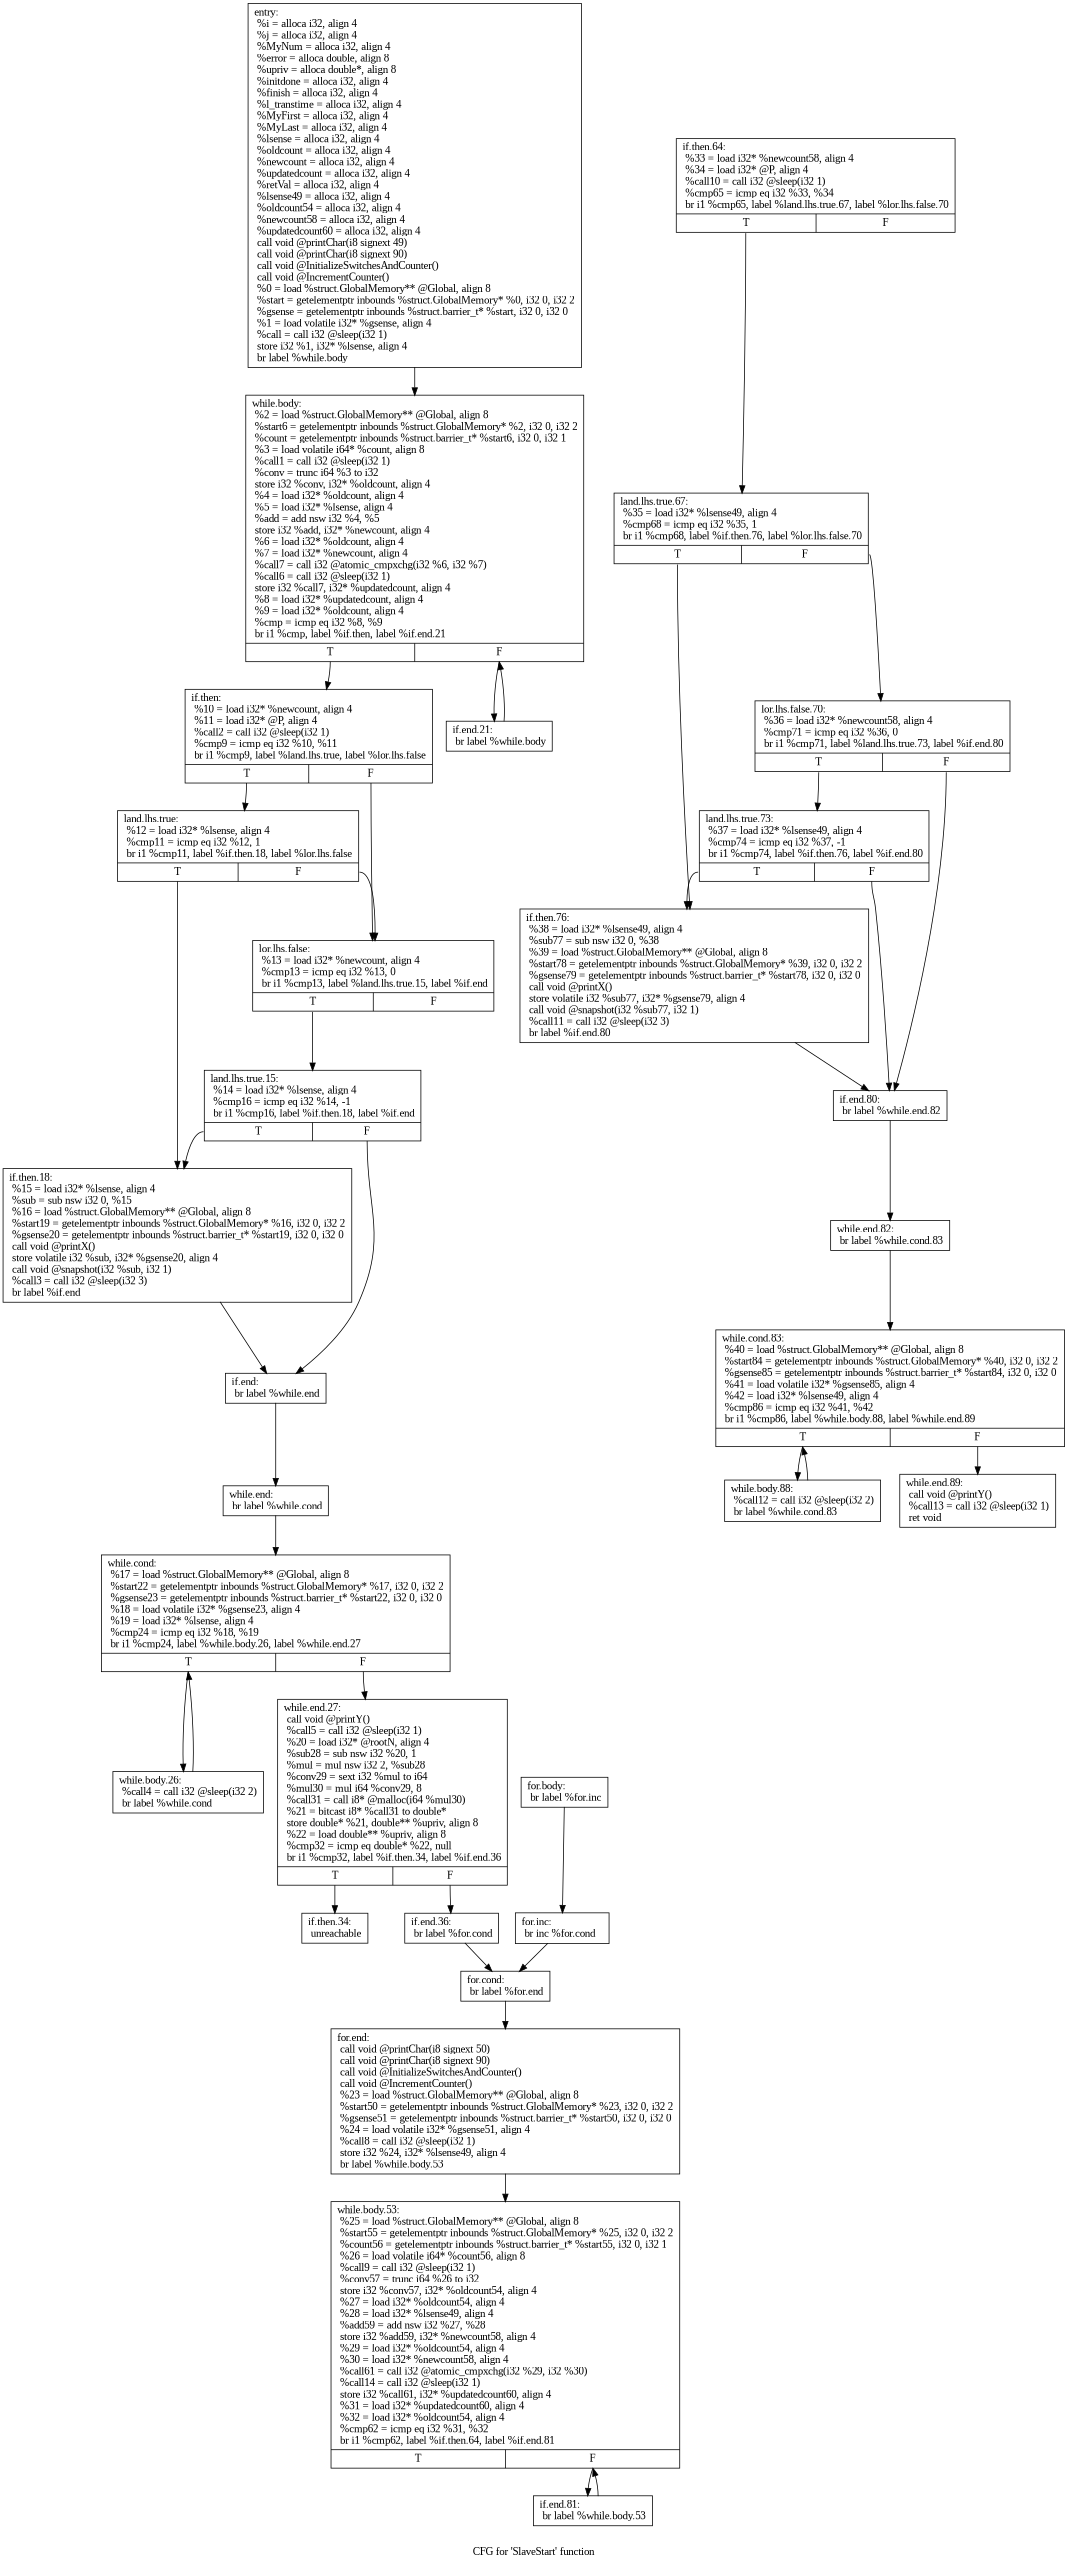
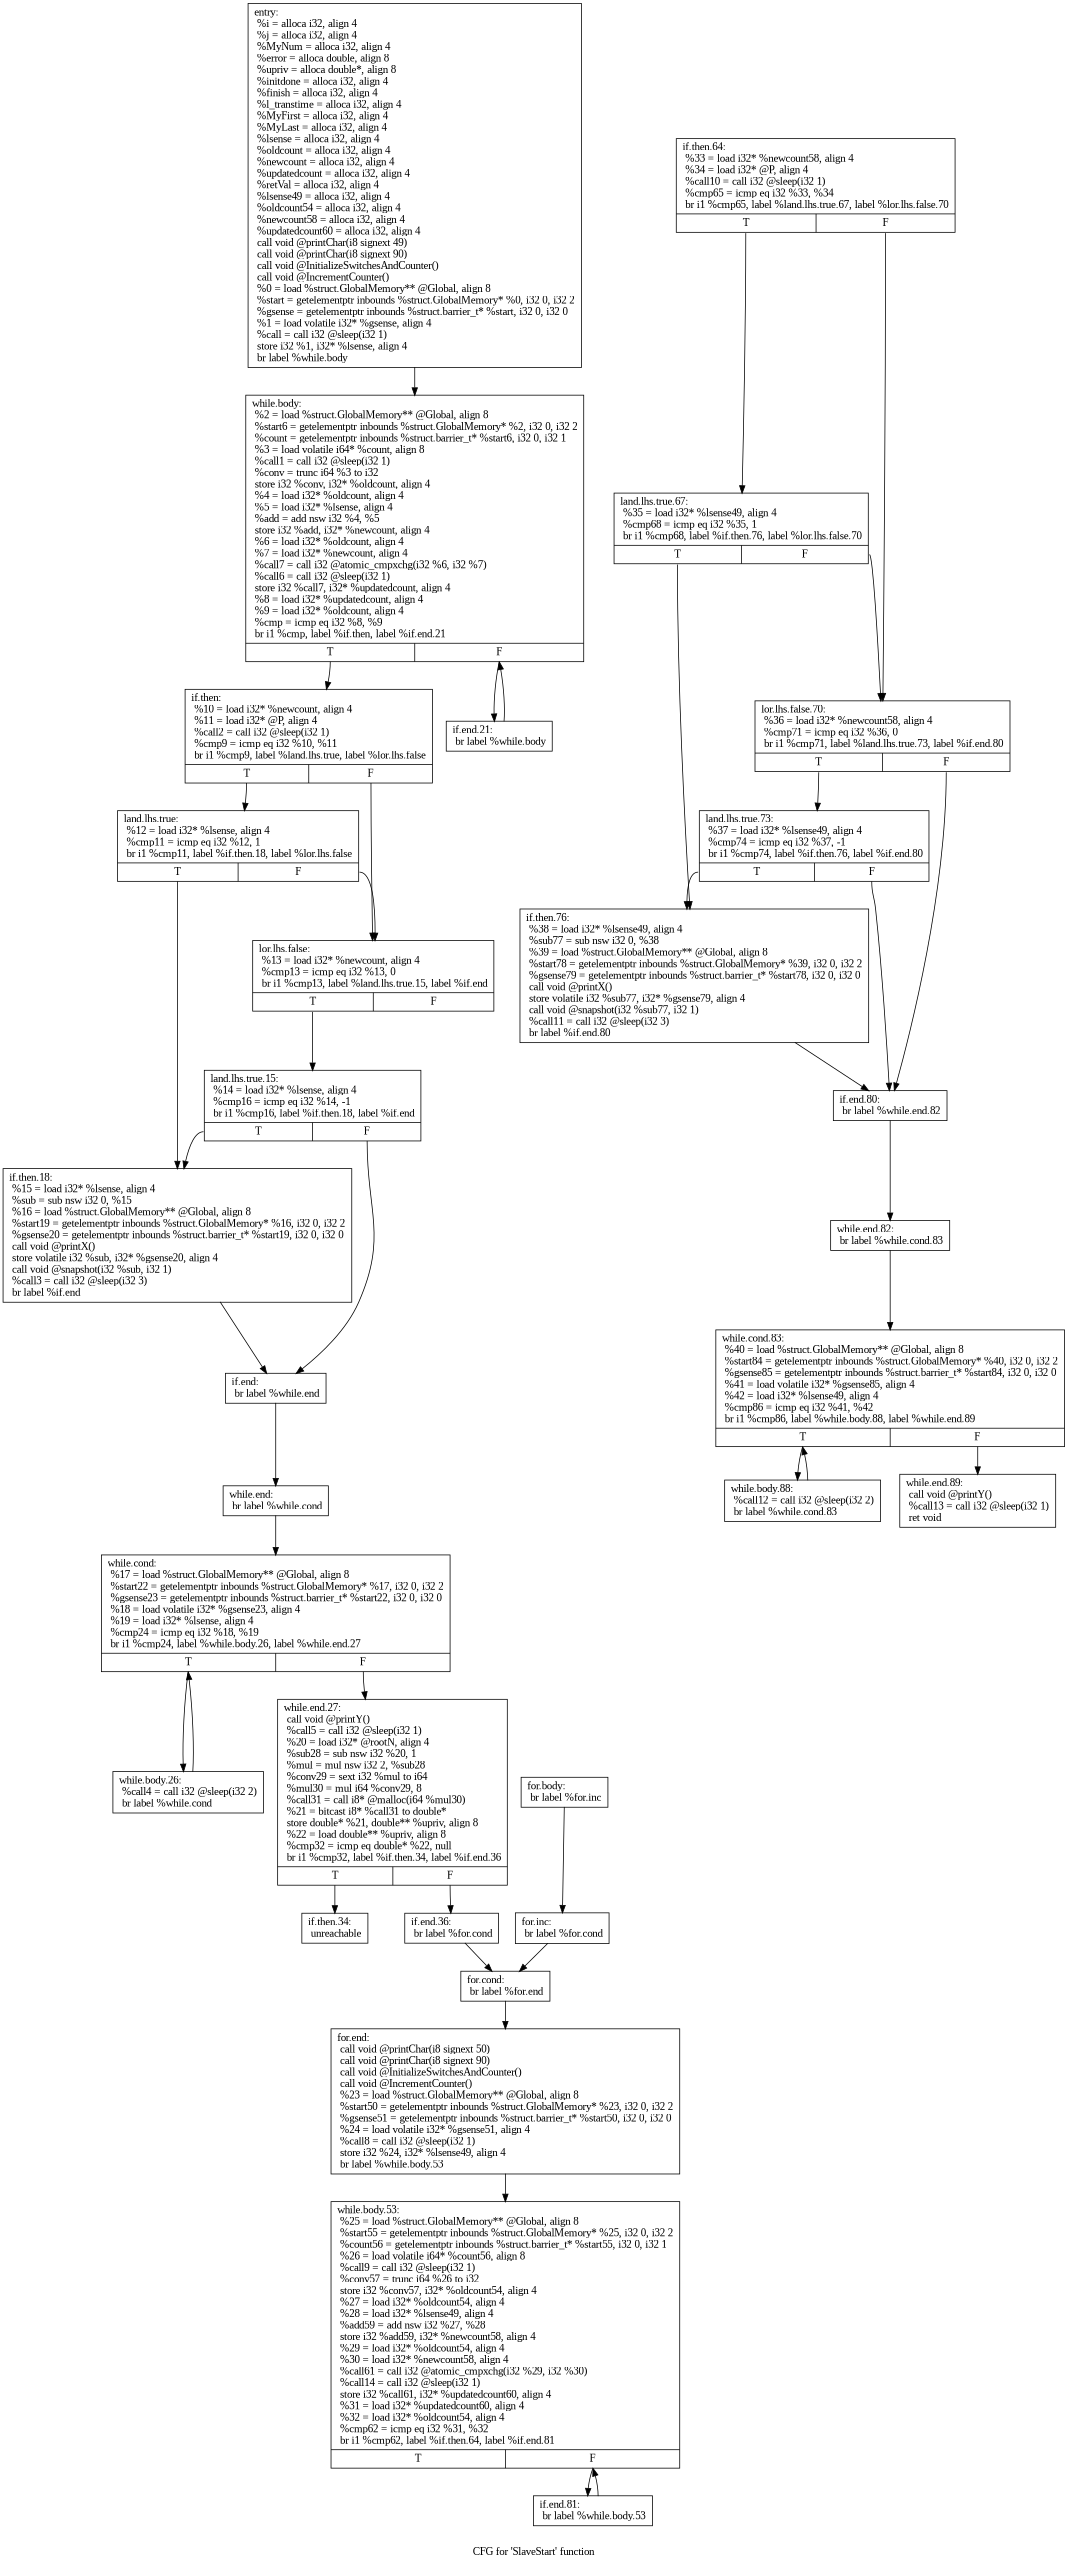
none -> (885, 463)
(559, 1934) -> (562, 1934)
